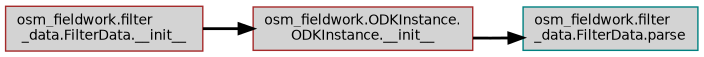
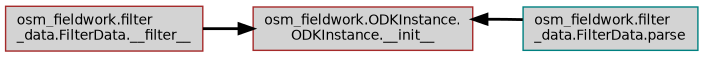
(104, 29) -> (104, 29)
(491, 38) -> (505, 19)
